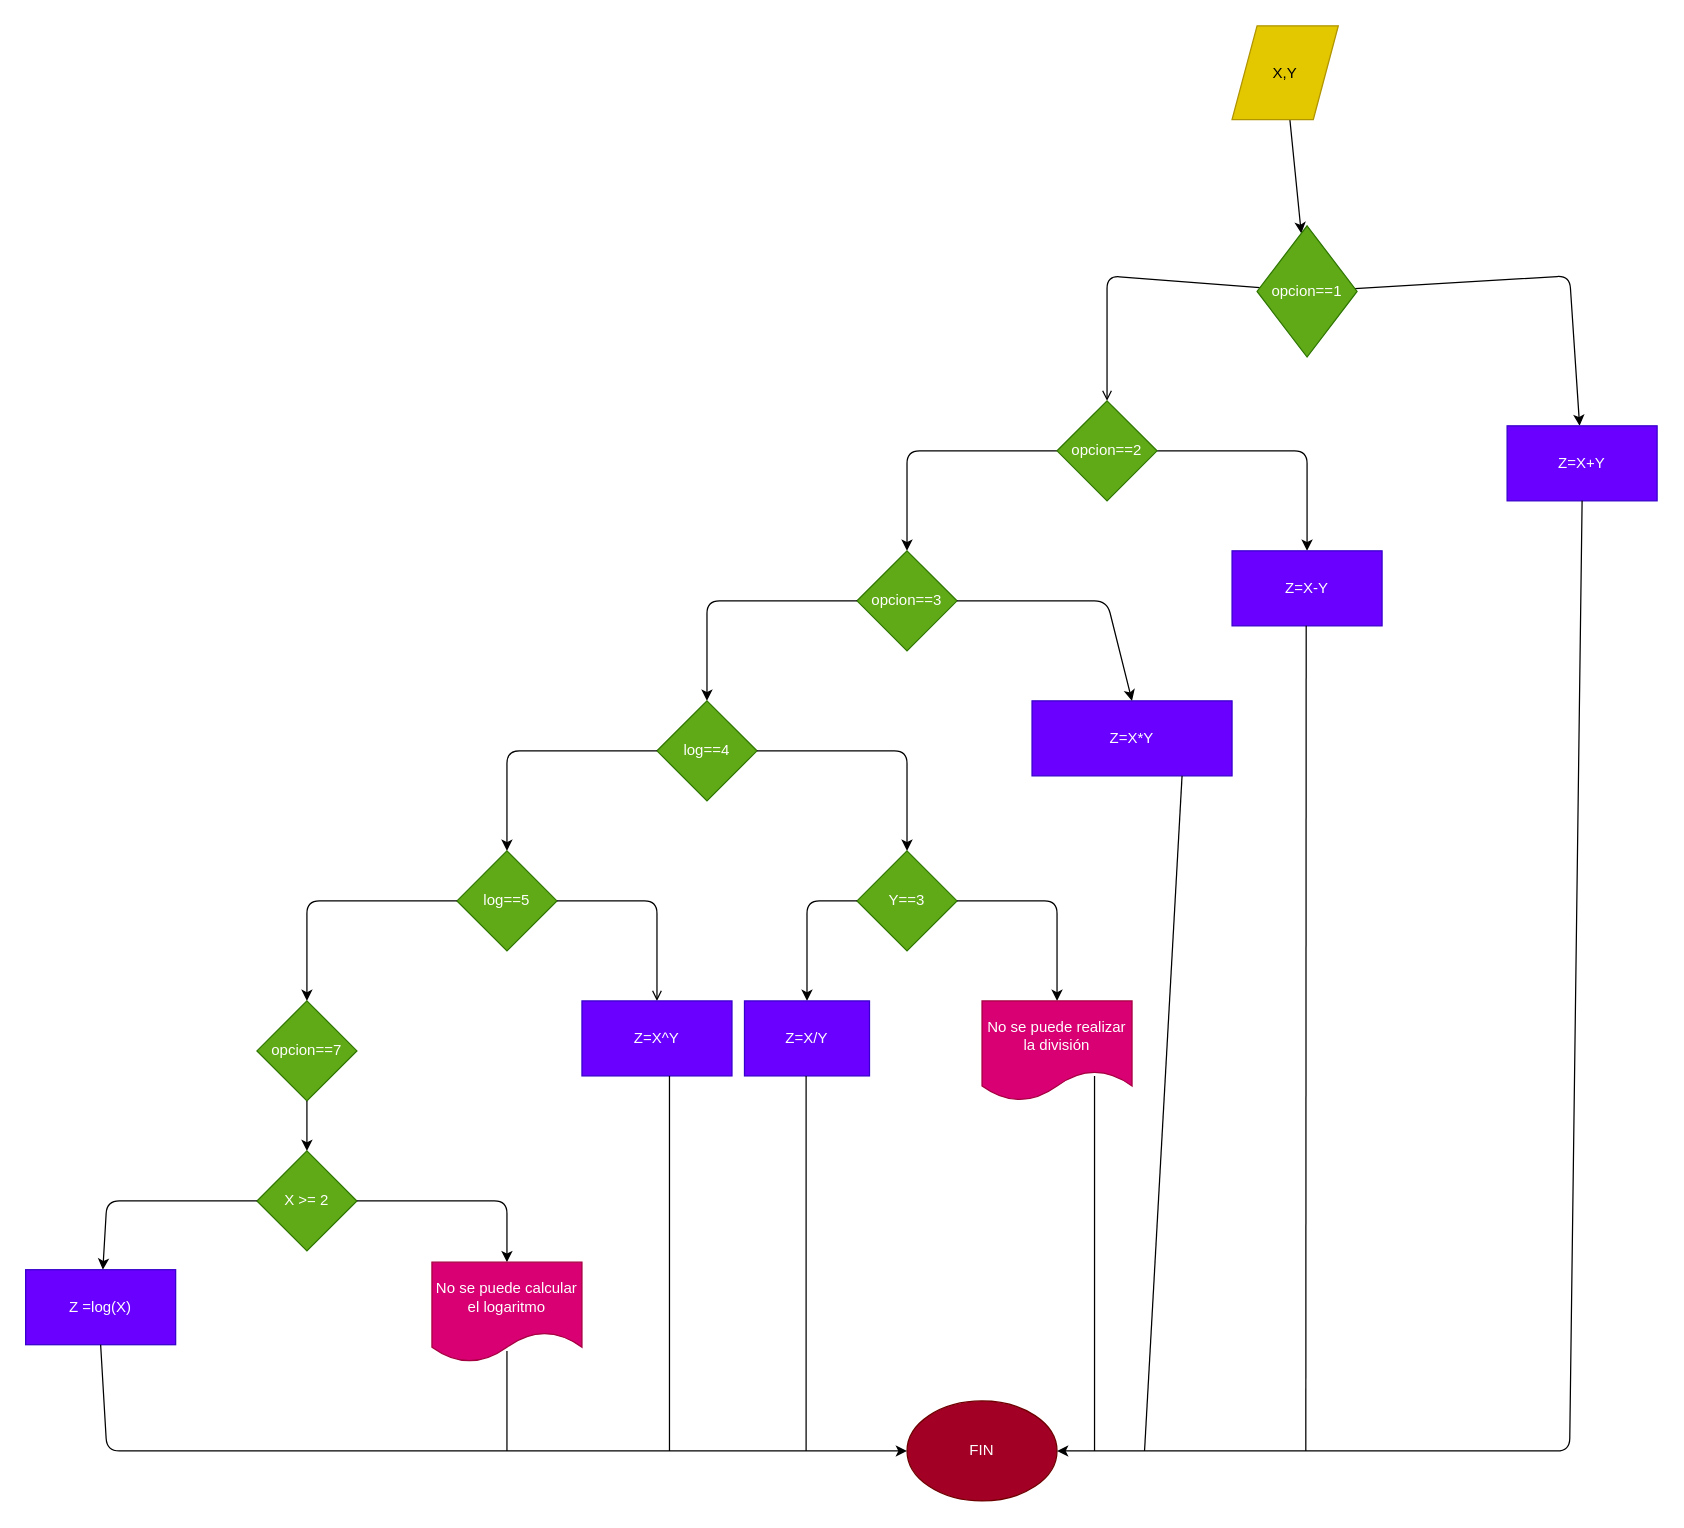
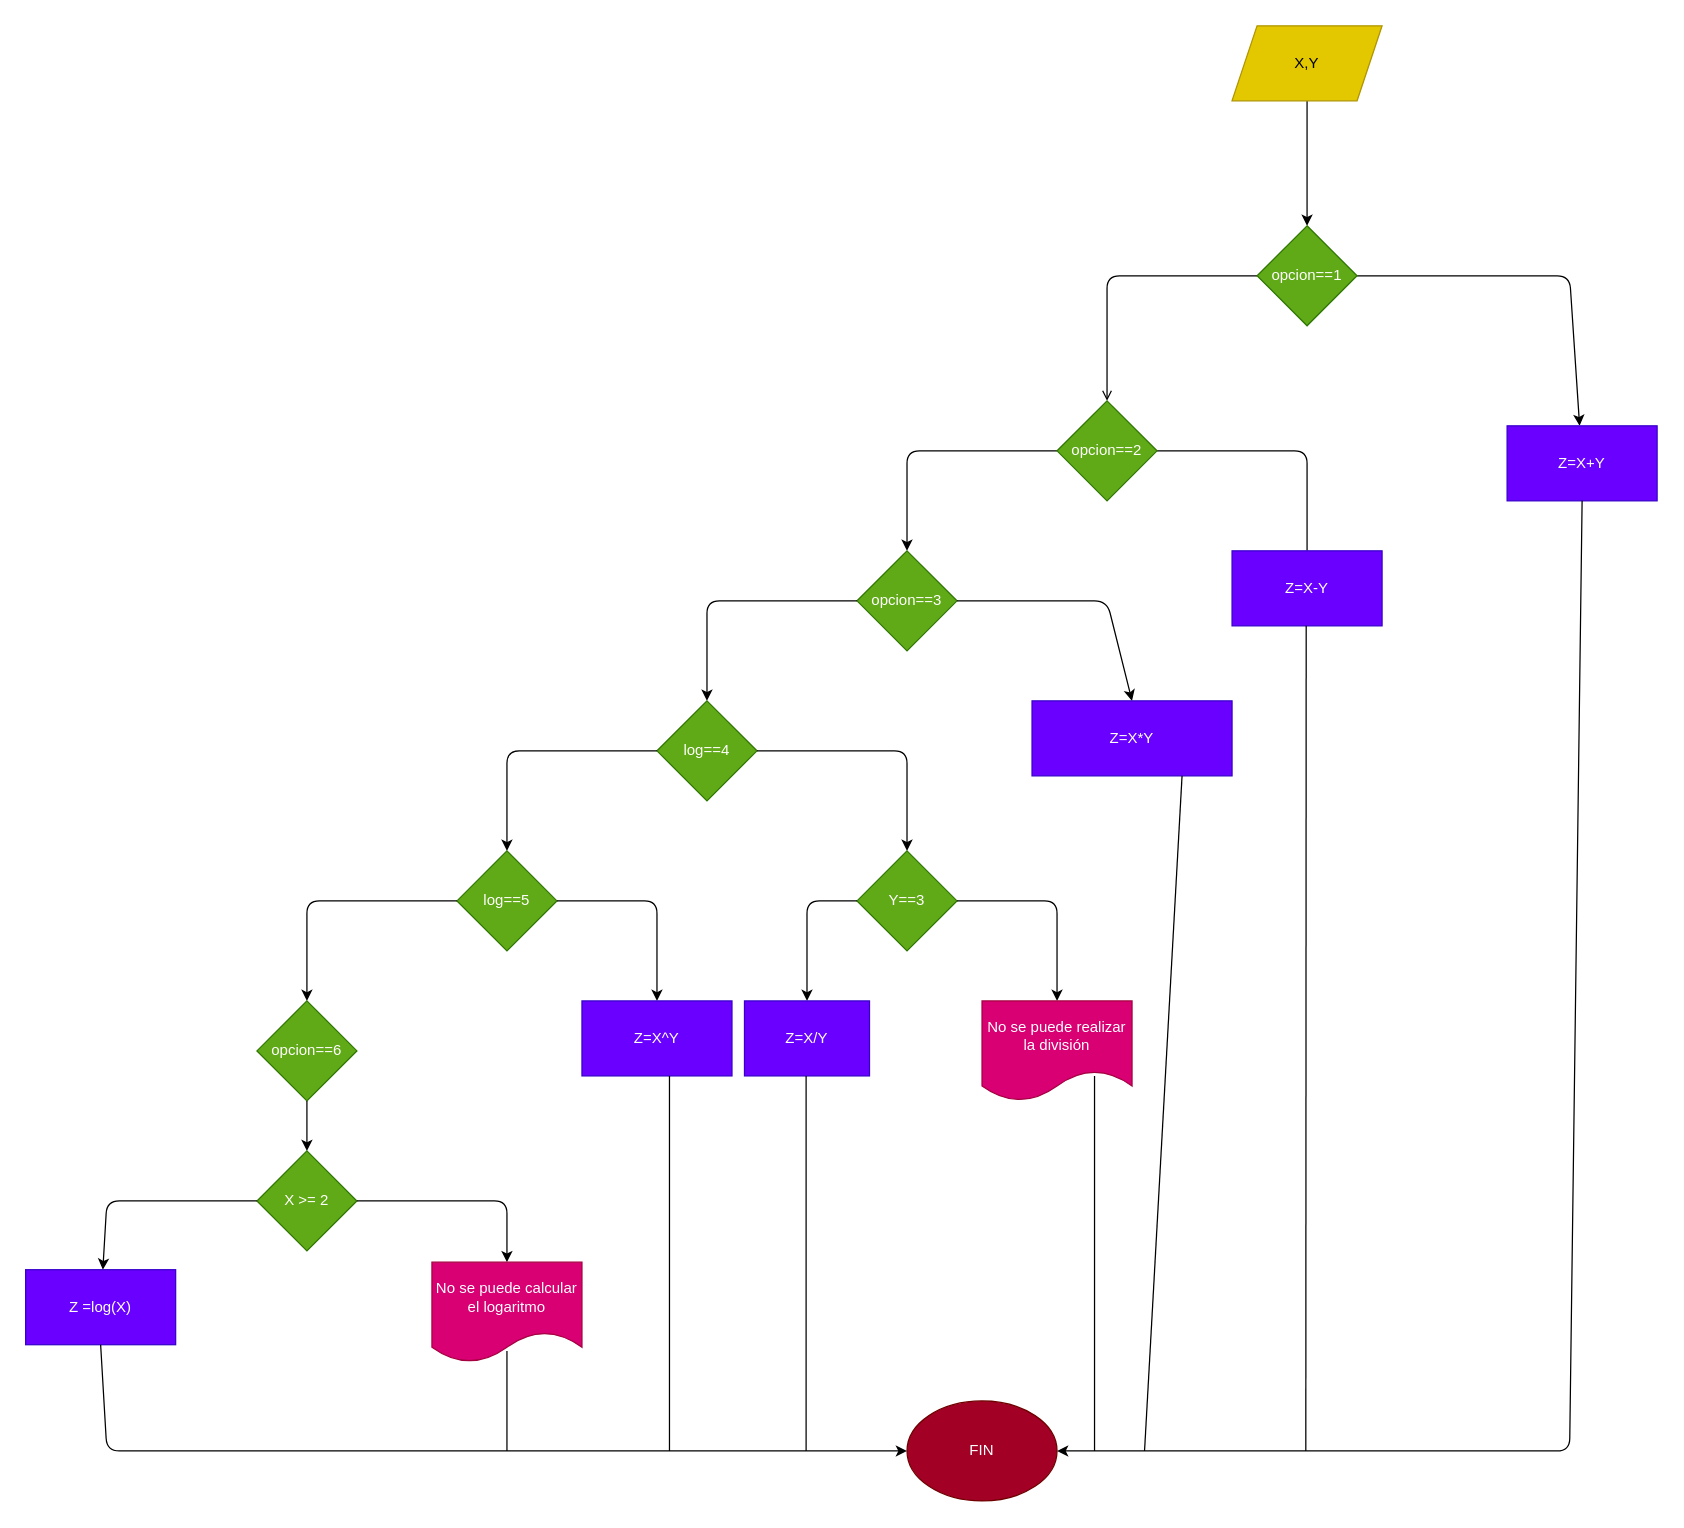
(1285, 73) -> (1307, 63)
(1307, 291) -> (1307, 276)
(1307, 541) -> (1307, 544)
(657, 992) -> (657, 991)
(307, 1051) -> (307, 1051)
